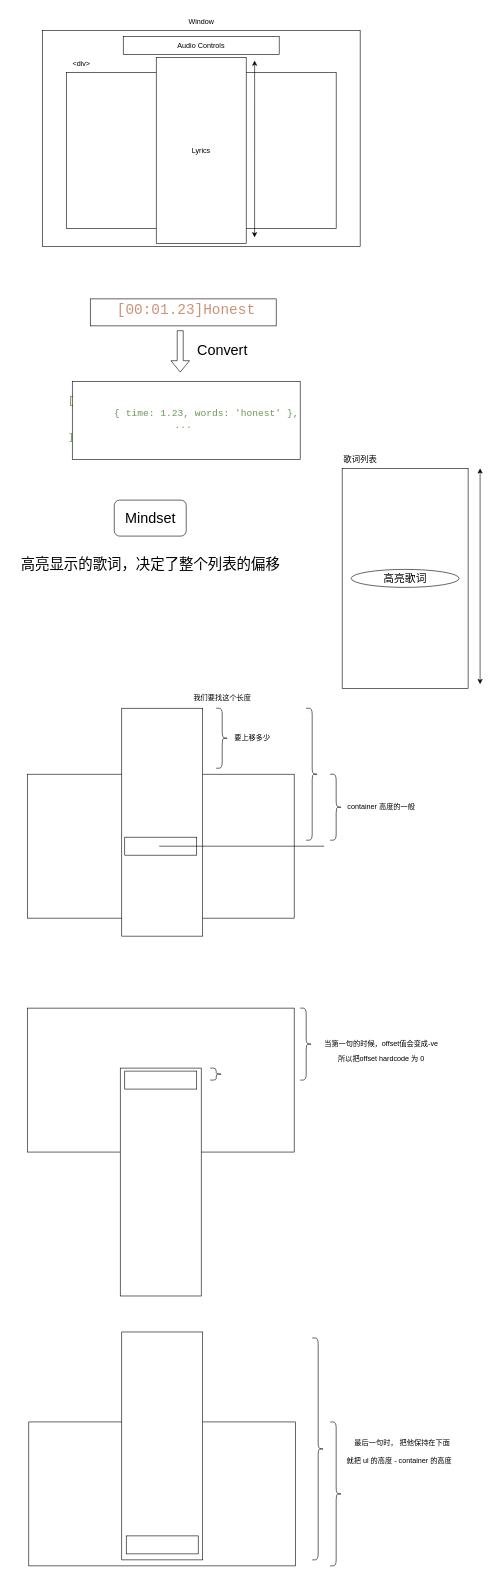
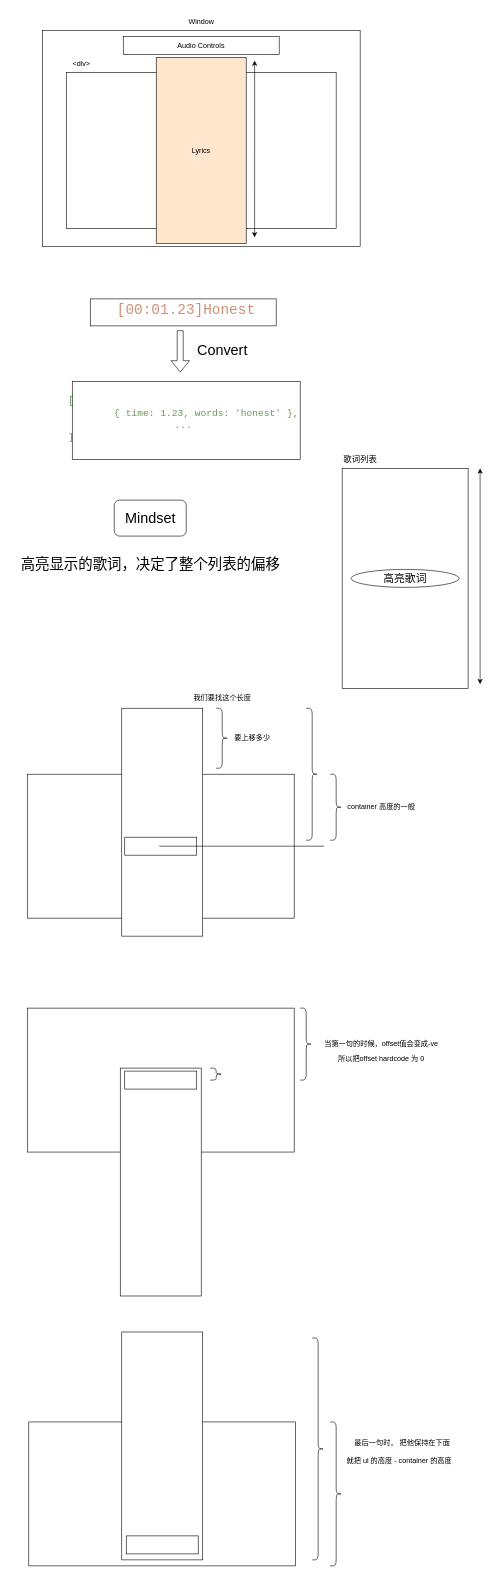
(201, 150) -> (201, 150)
